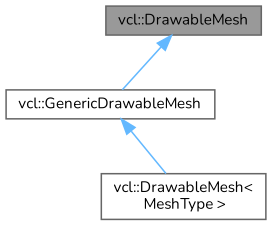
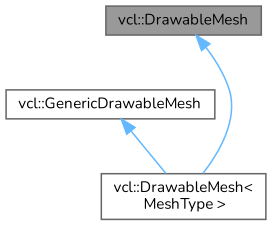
(142, 68) -> (231, 111)
